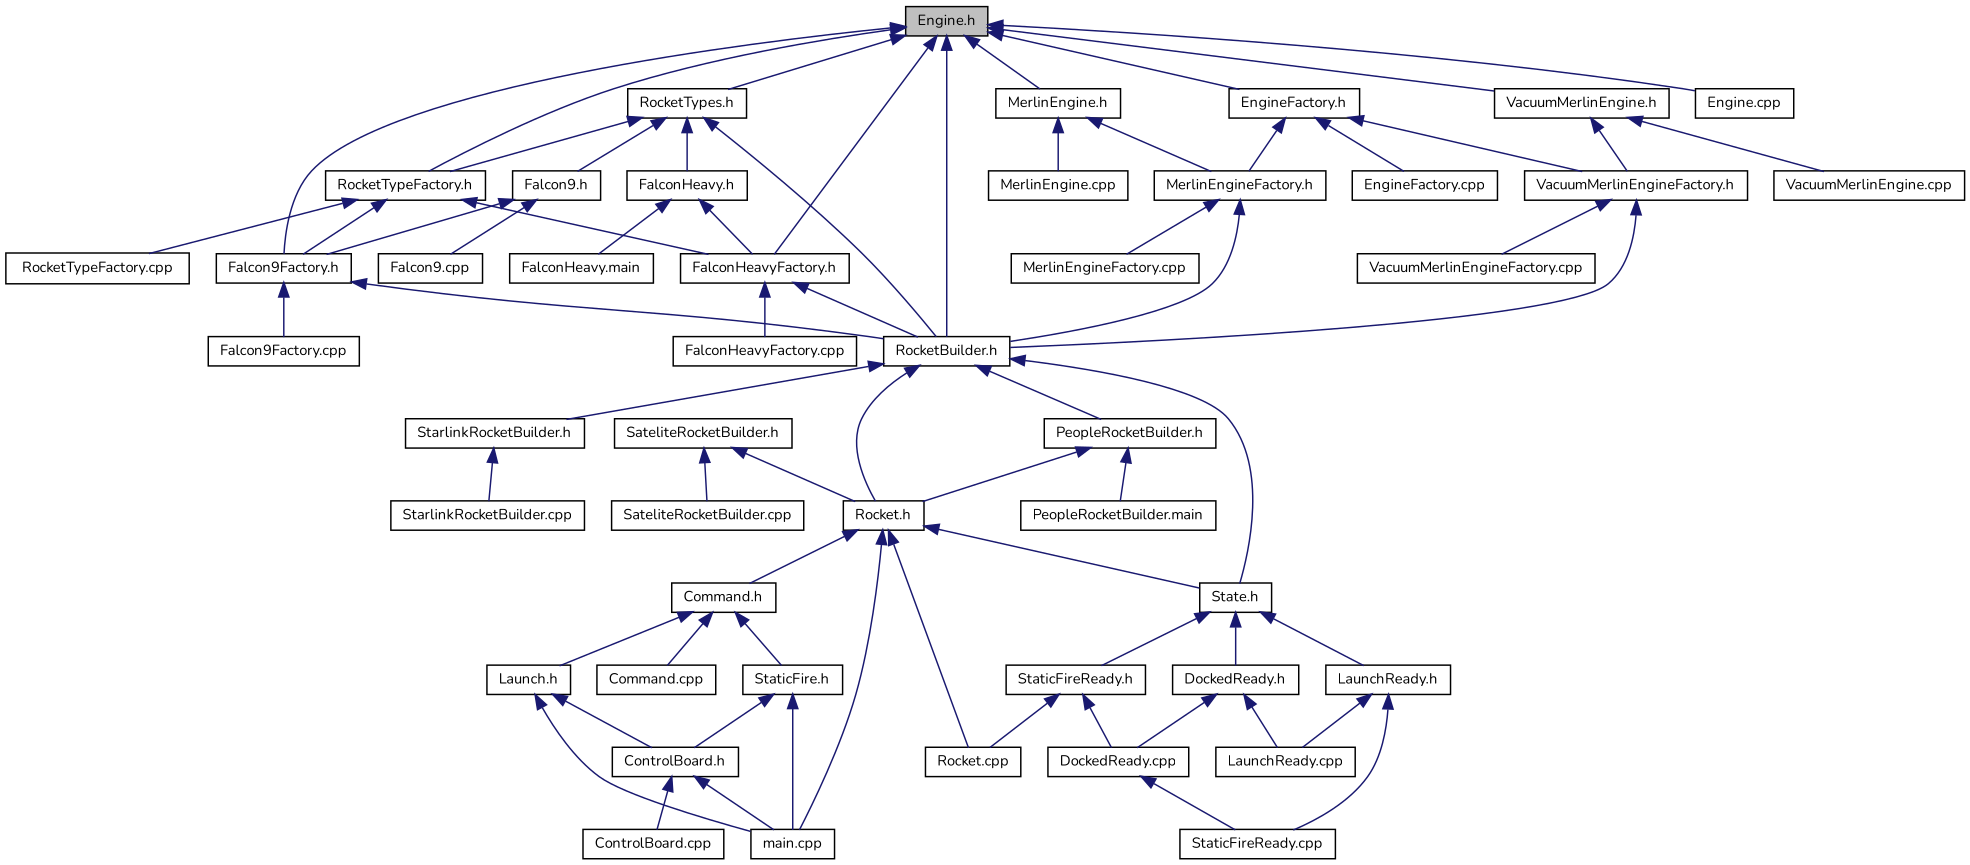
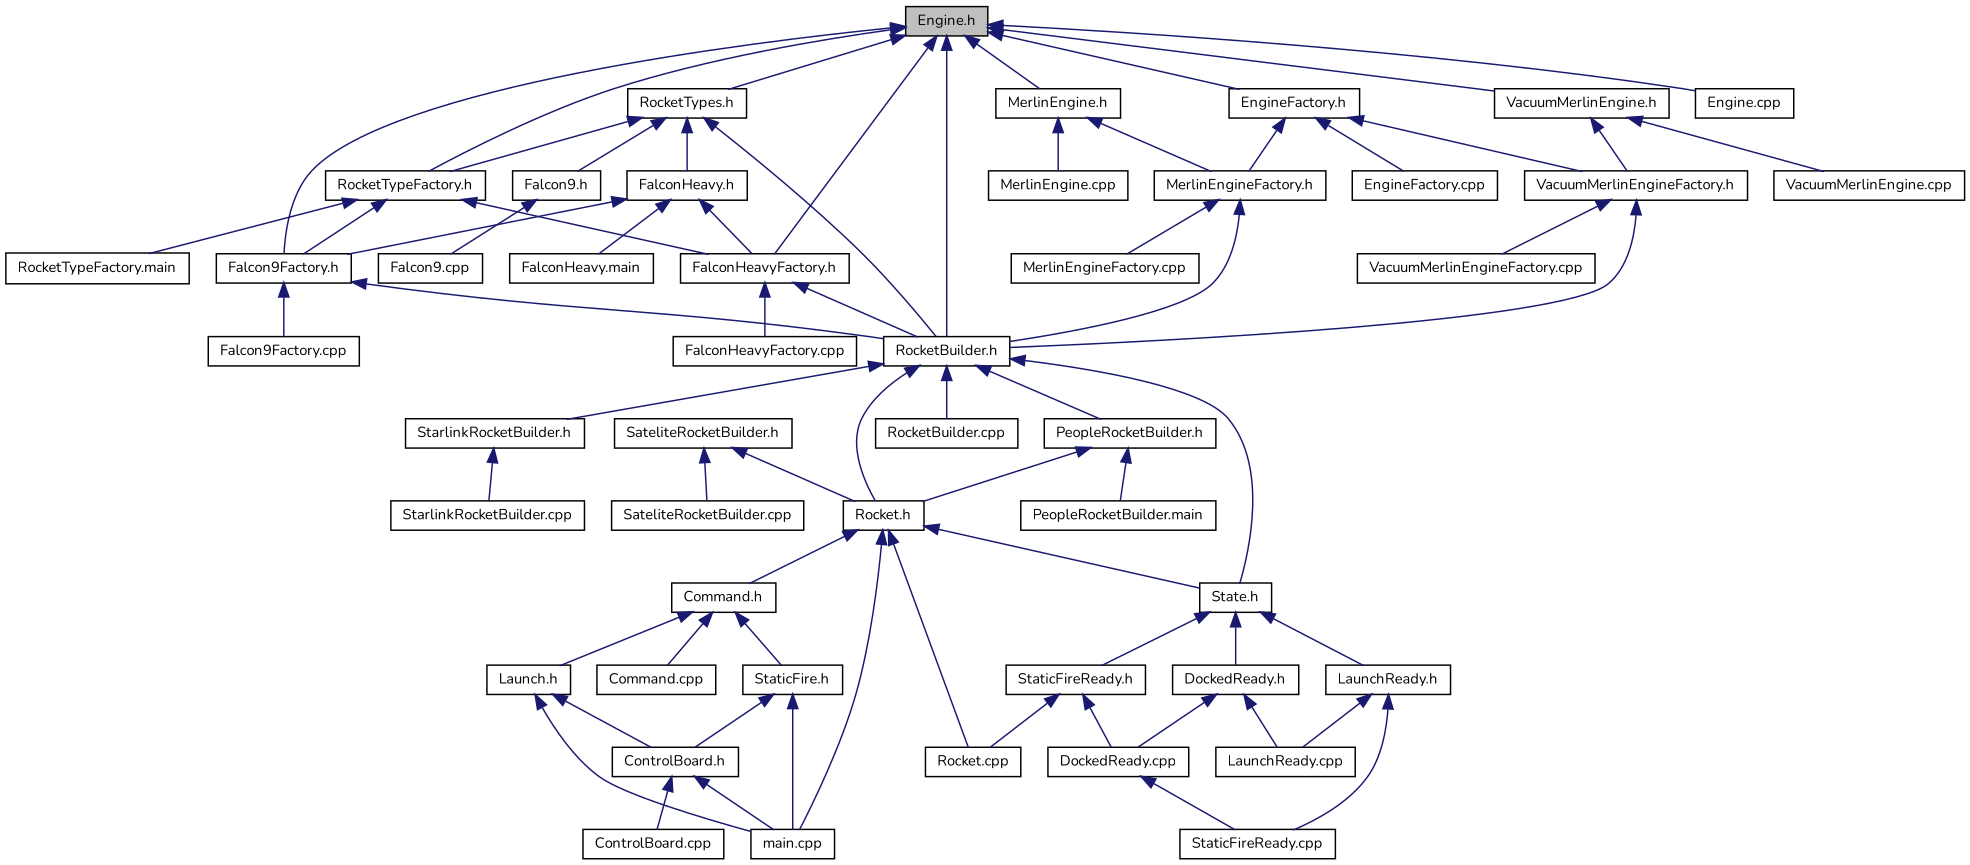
(413, 229) -> (473, 229)
(98, 268) -> (98, 268)
none -> (947, 433)
